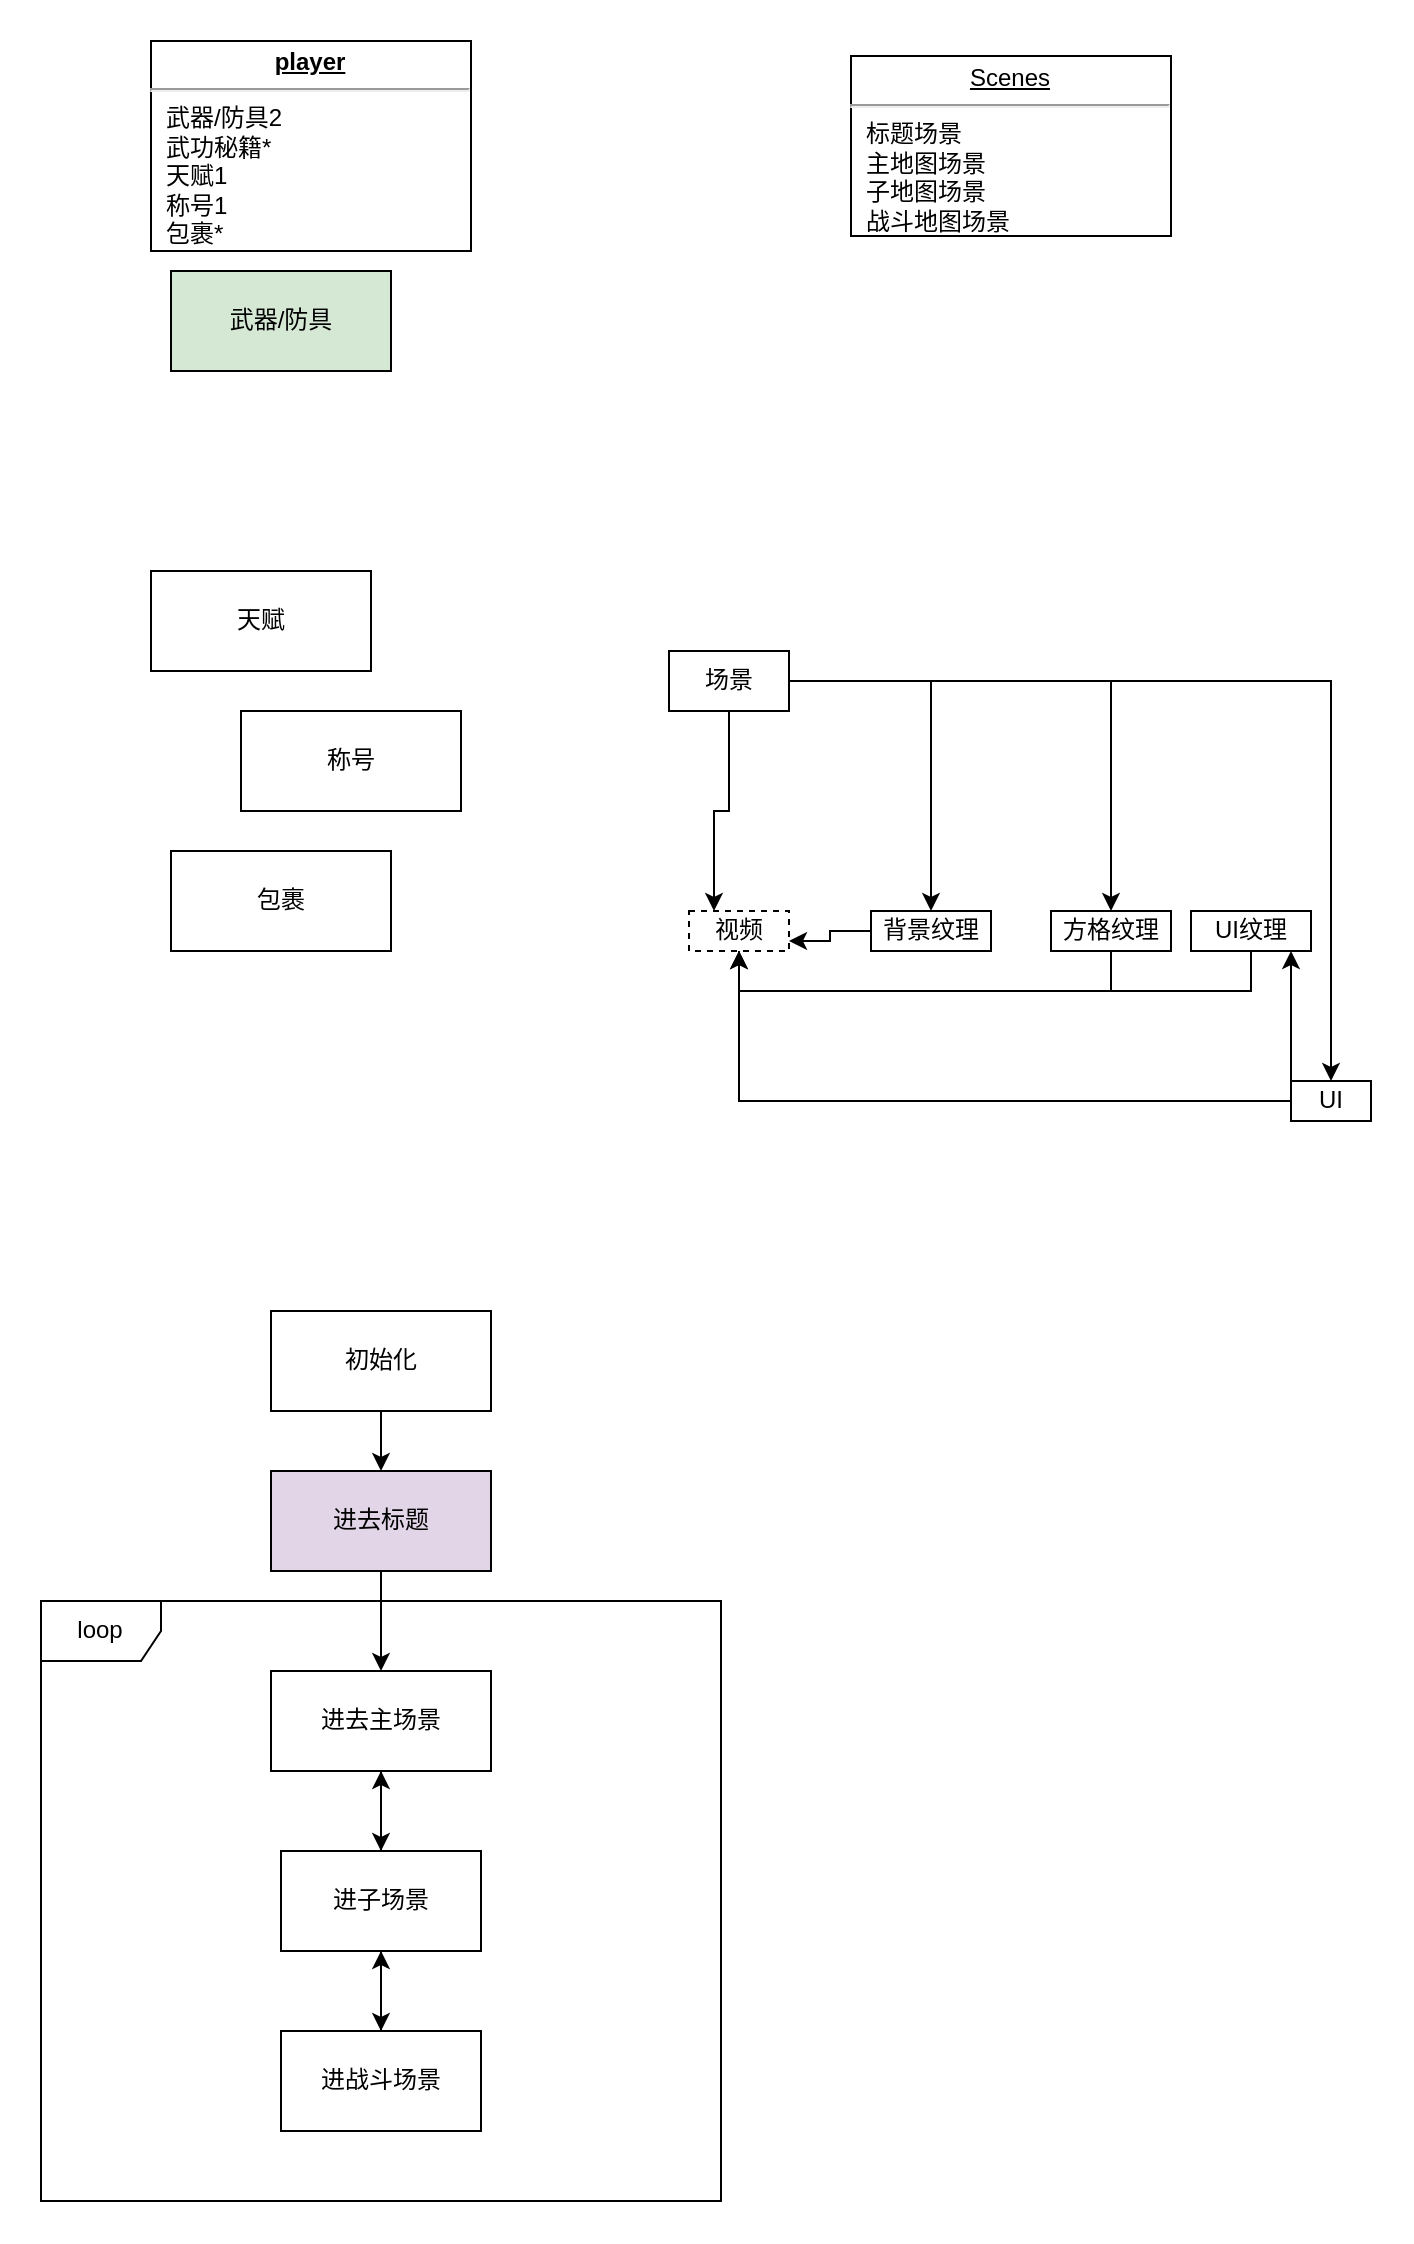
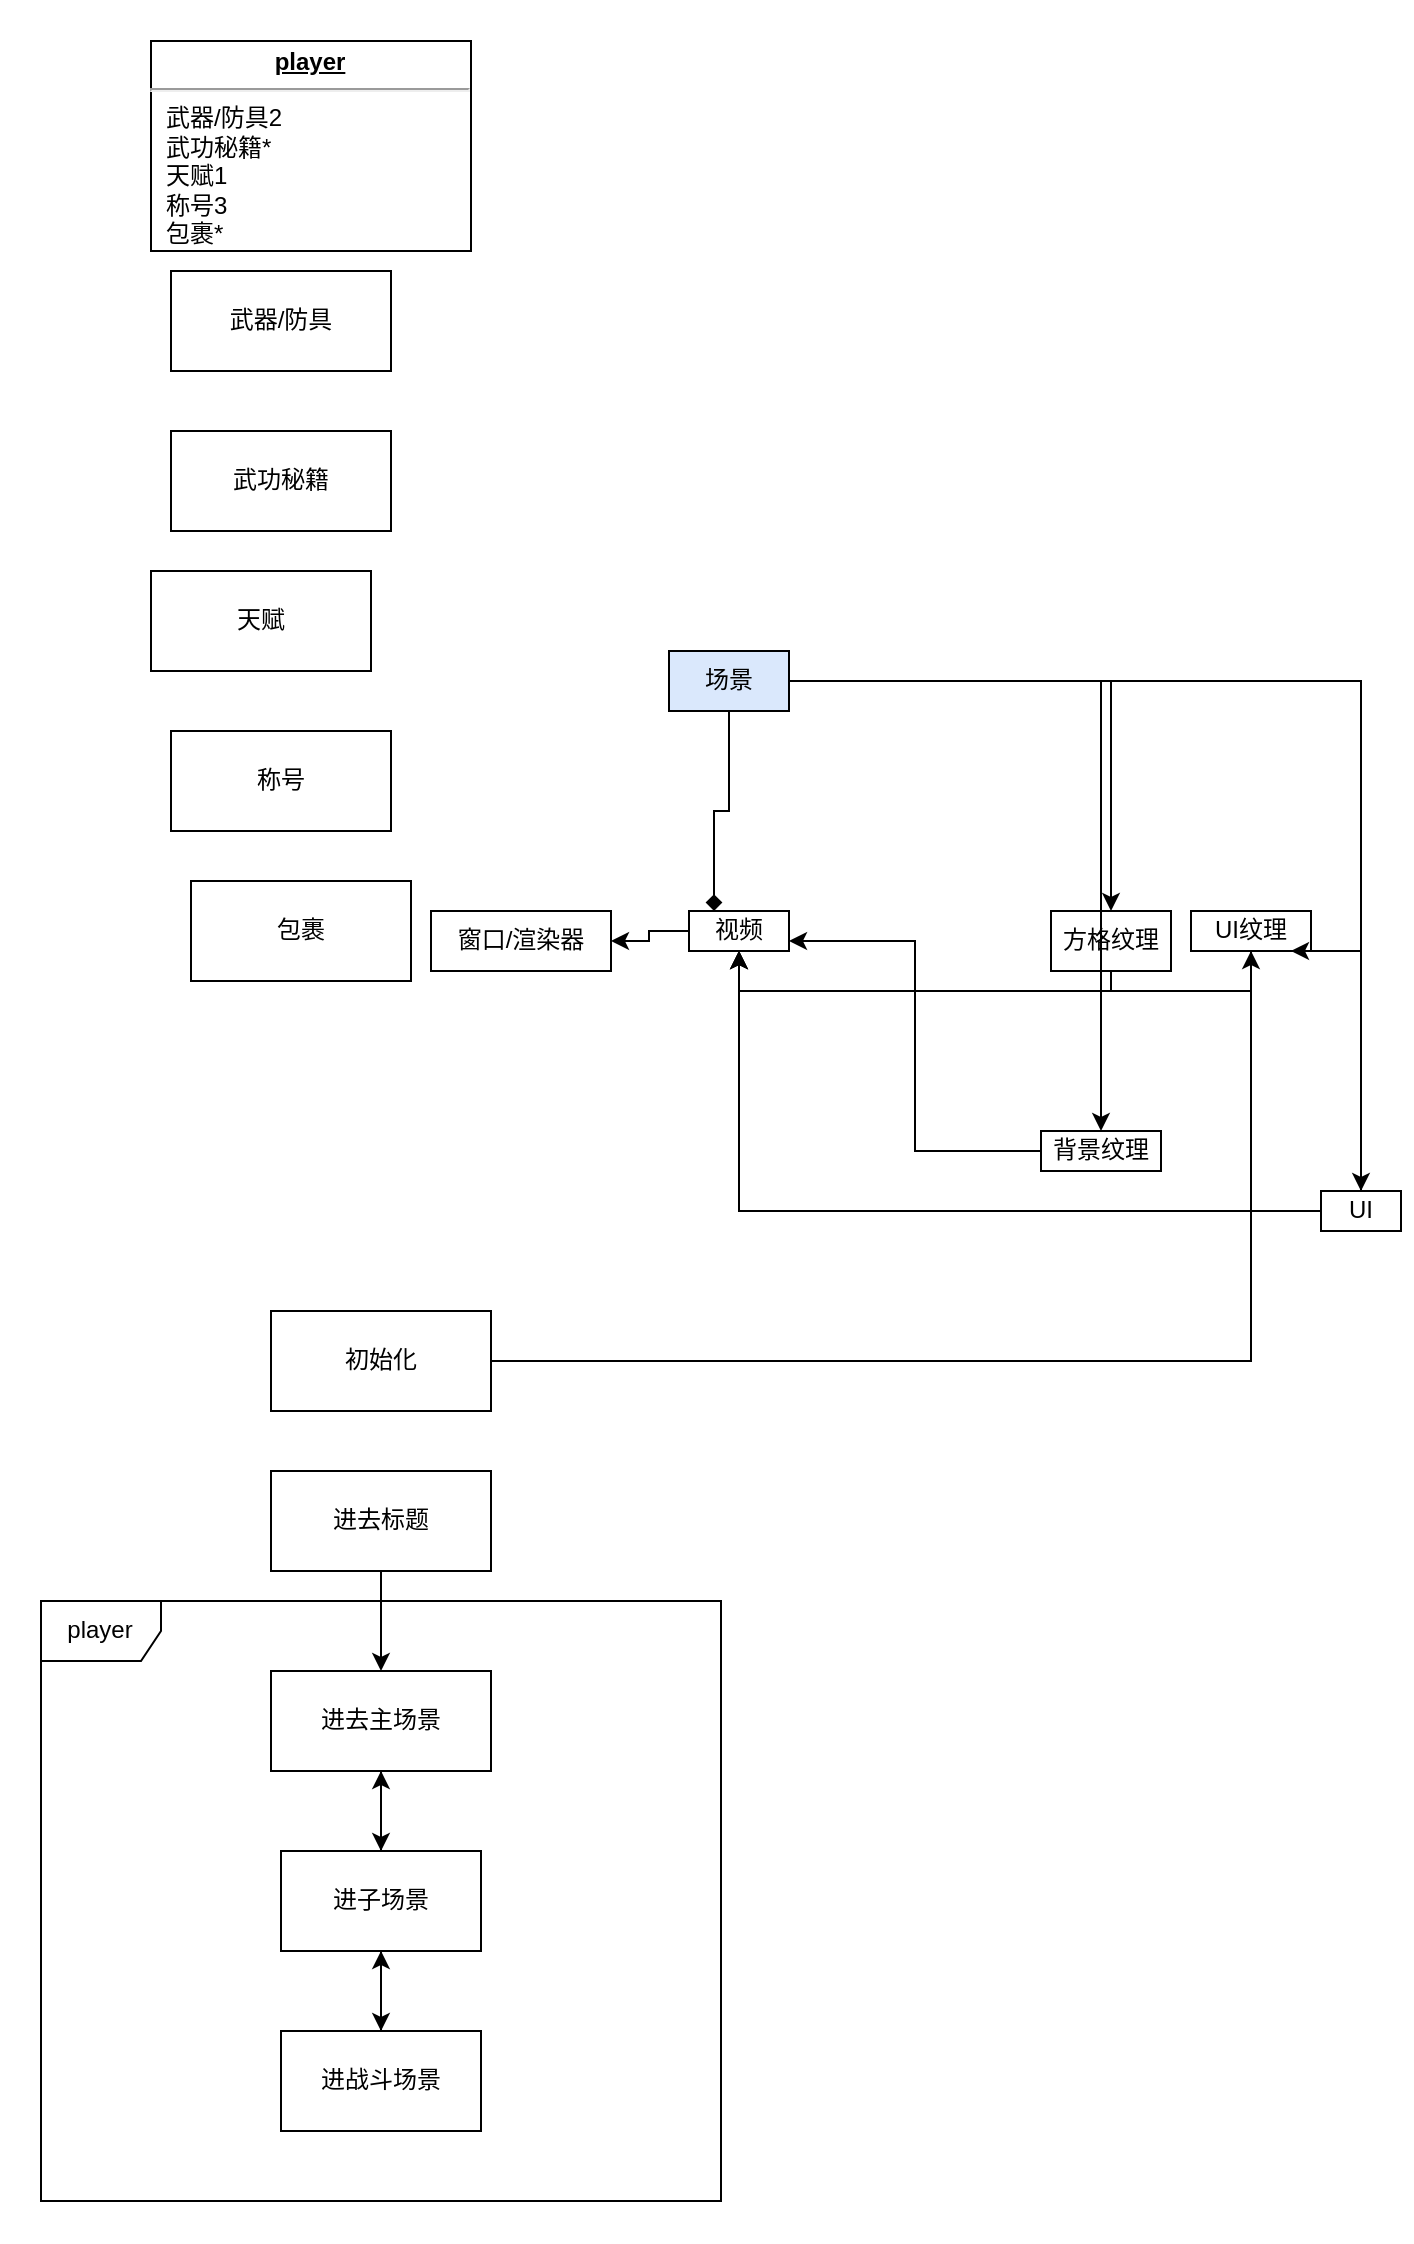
(212, 127) -> (212, 127)
(1011, 146) -> none
(281, 321) -> (281, 321)
none -> (281, 481)
(729, 681) -> (729, 681)
(351, 761) -> (281, 781)
(714, 896) -> (714, 895)
(281, 901) -> (301, 931)
none -> (652, 931)
(739, 931) -> (739, 931)
(931, 931) -> (1101, 1151)
(1111, 931) -> (1111, 941)
none -> (521, 941)
(739, 952) -> (1251, 957)
(1331, 1101) -> (1361, 1211)
(381, 1448) -> (1054, 1361)
(381, 1521) -> (381, 1521)
(101, 1631) -> (101, 1631)
